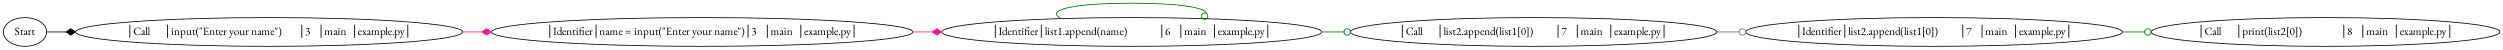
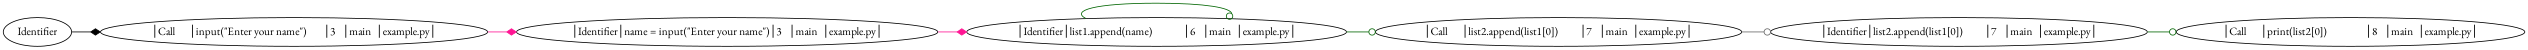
(25, 32) -> (37, 32)
